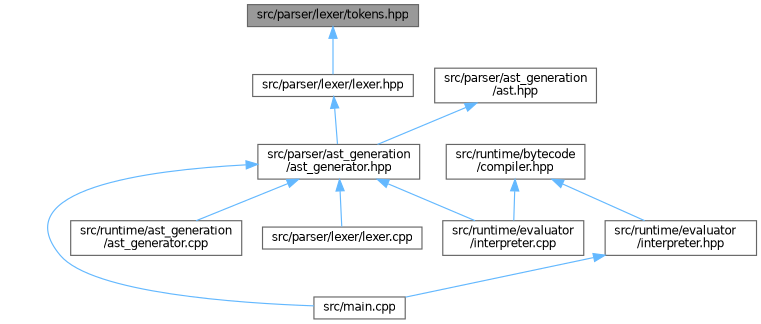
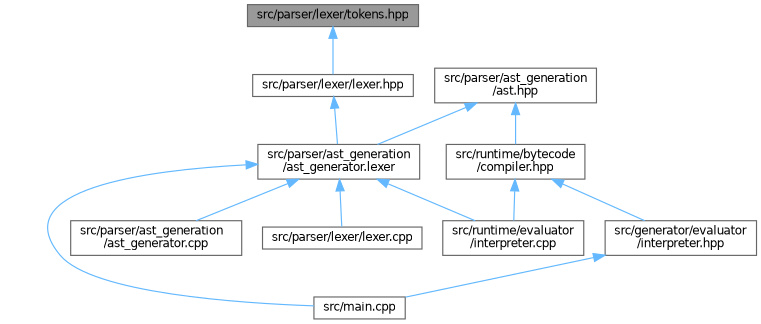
none -> (516, 130)
(339, 162) -> (339, 162)
(156, 238) -> (156, 238)
(681, 238) -> (681, 238)
